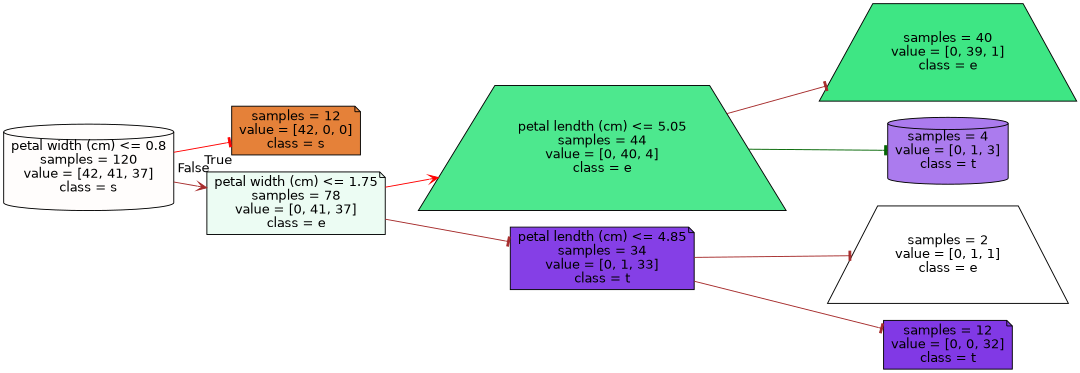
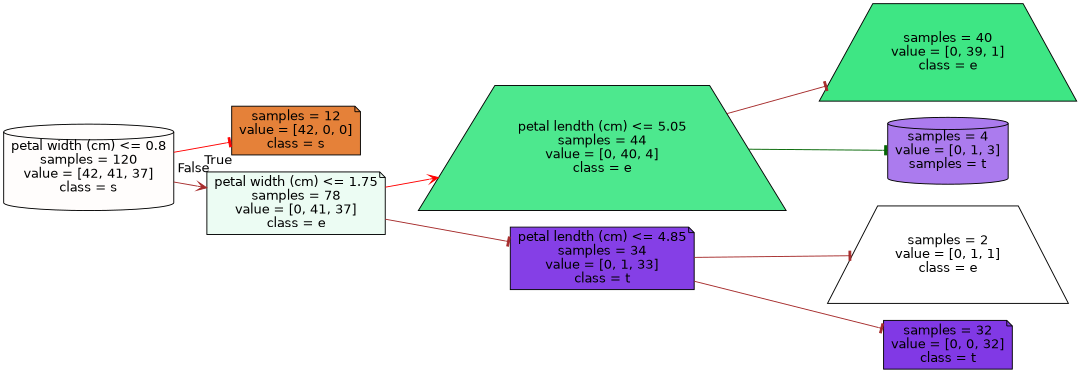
(948, 151) -> (948, 151)
(948, 345) -> (948, 345)
